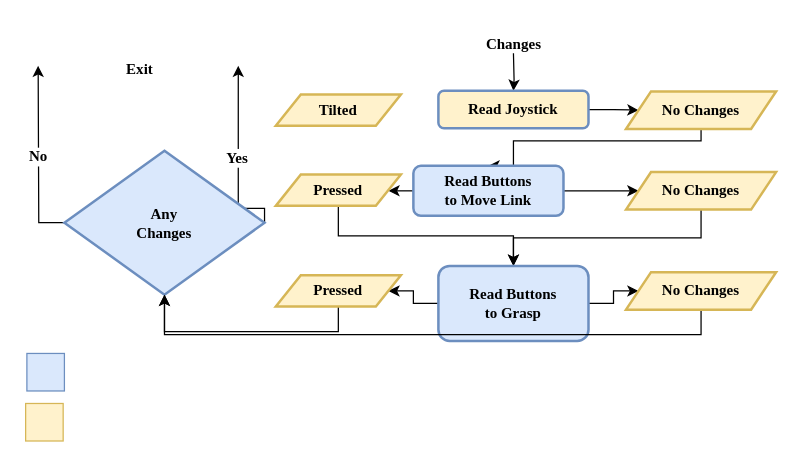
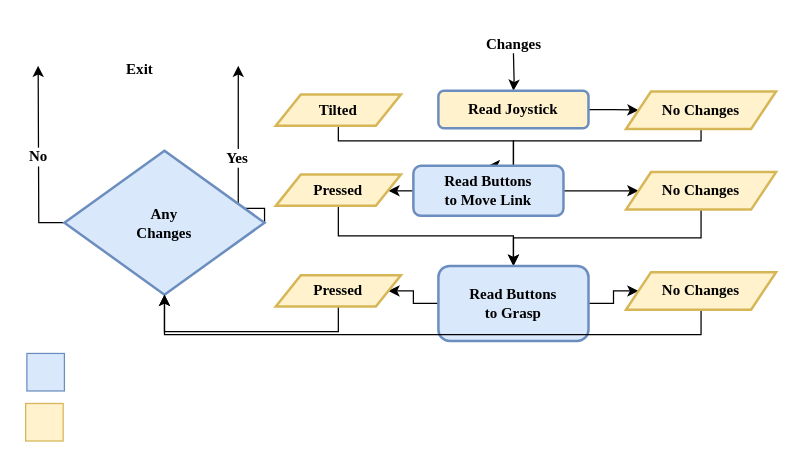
none -> (417, 141)
